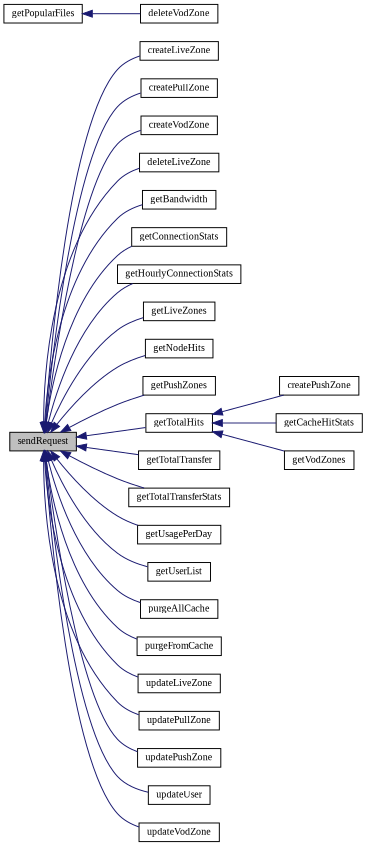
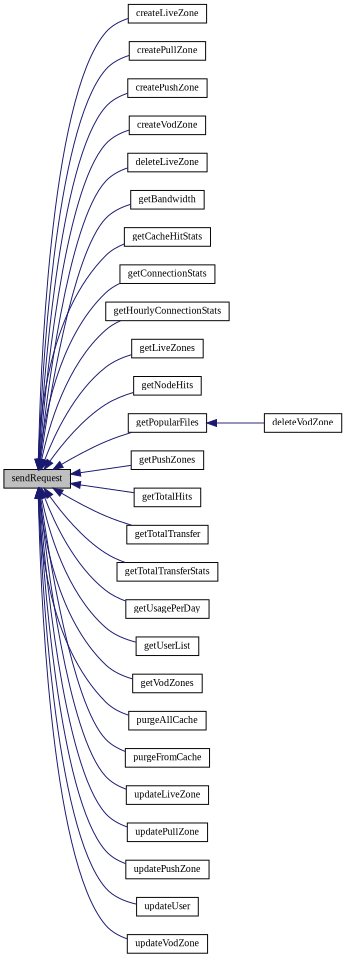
(253, 403) -> (66, 219)
(249, 423) -> (83, 286)
(253, 443) -> (65, 602)
none -> (96, 446)
